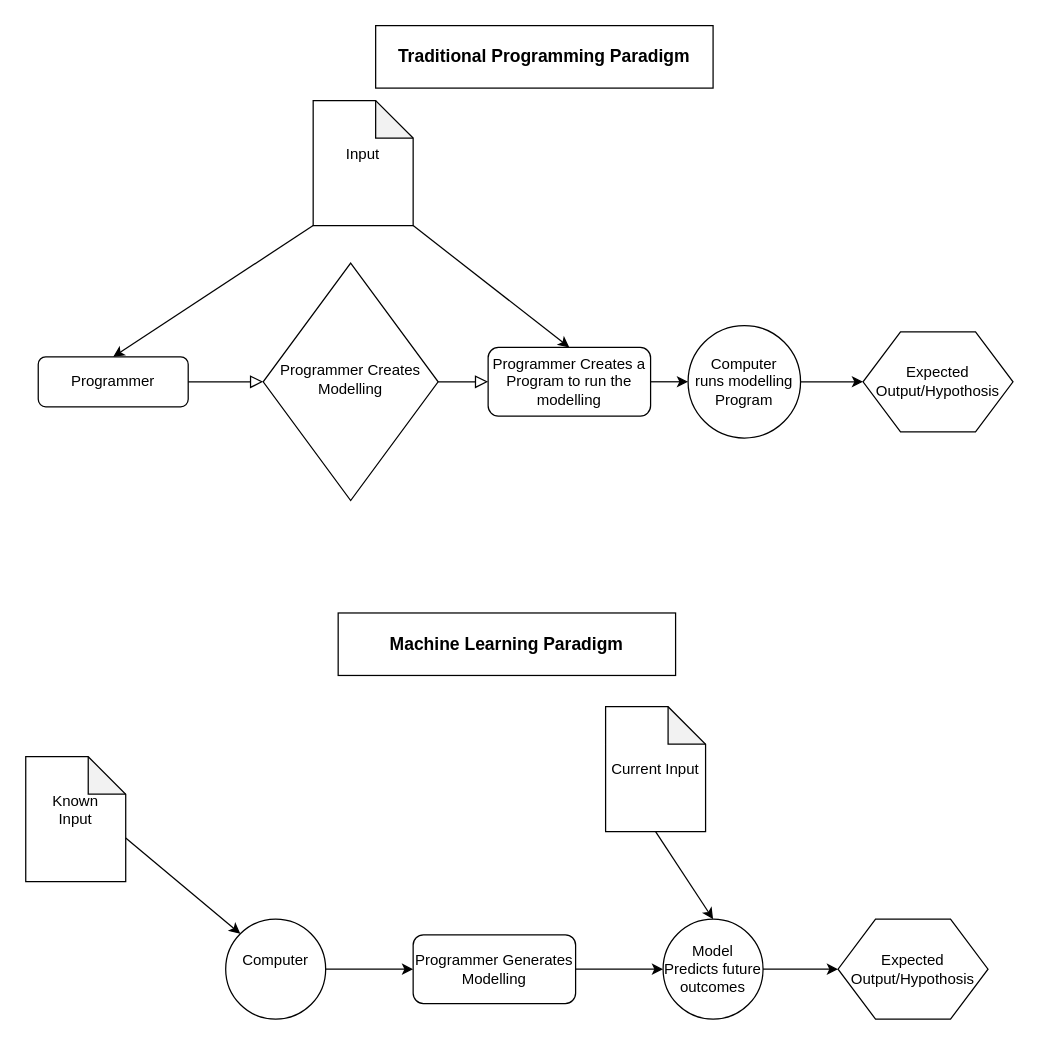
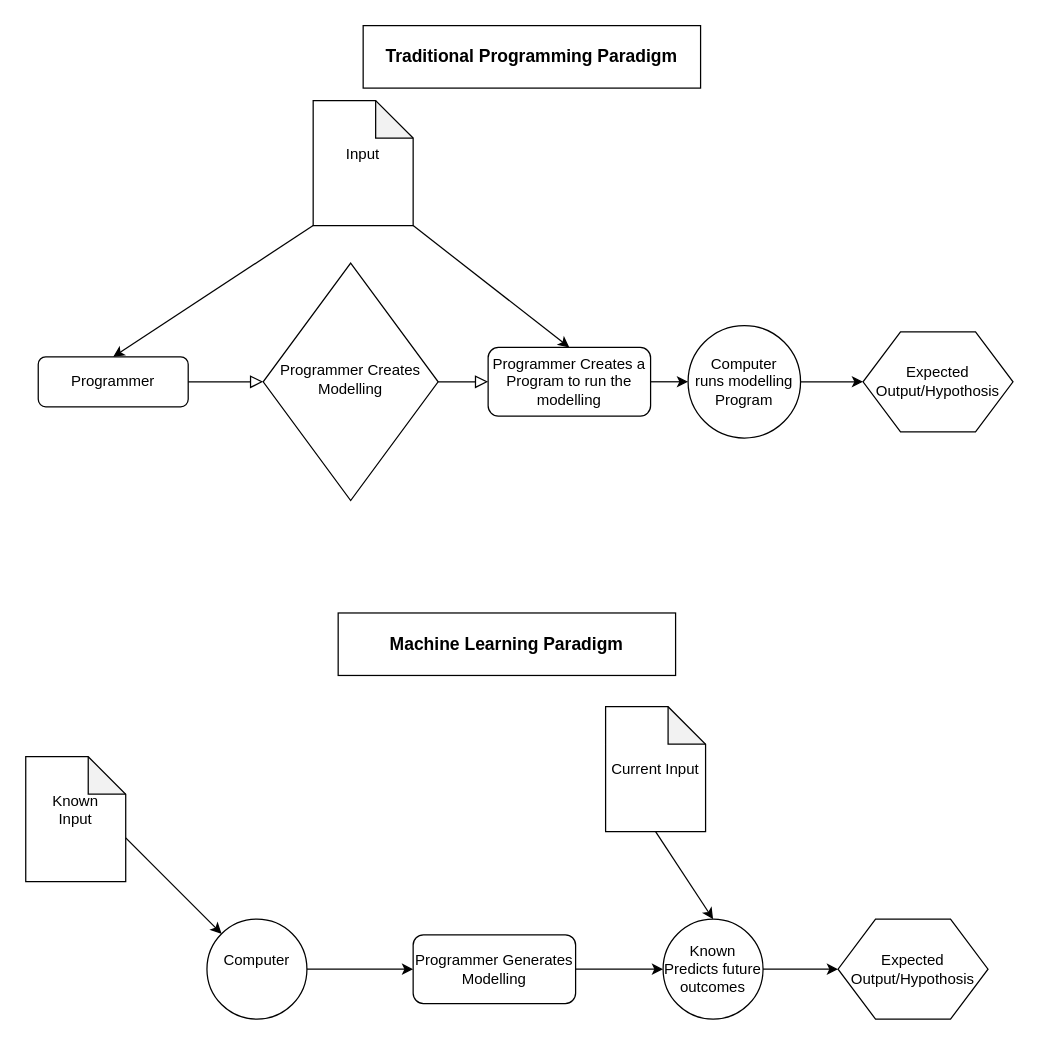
(544, 57) -> (532, 57)
(276, 969) -> (257, 969)
(713, 969) -> (713, 969)
